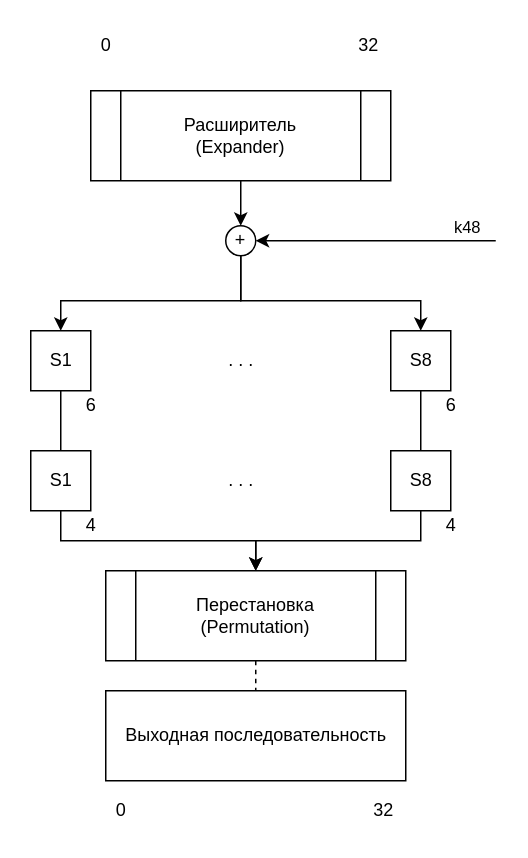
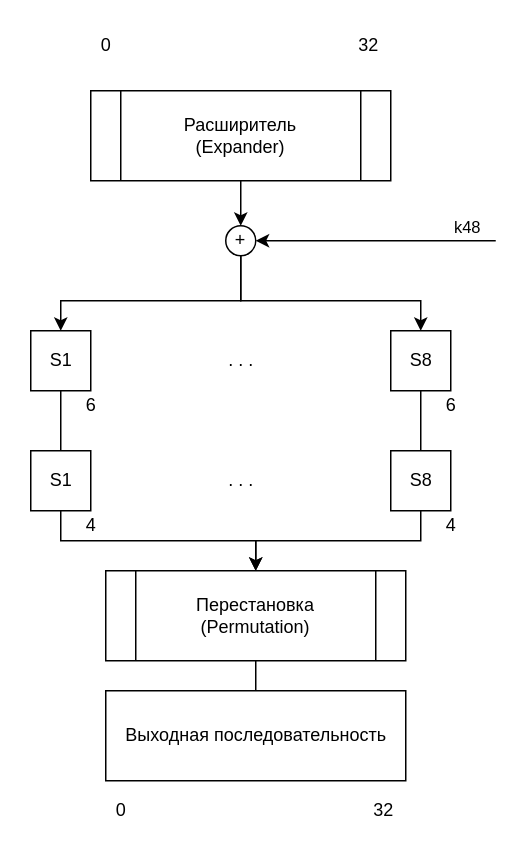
(256, 676) -> (256, 676)
